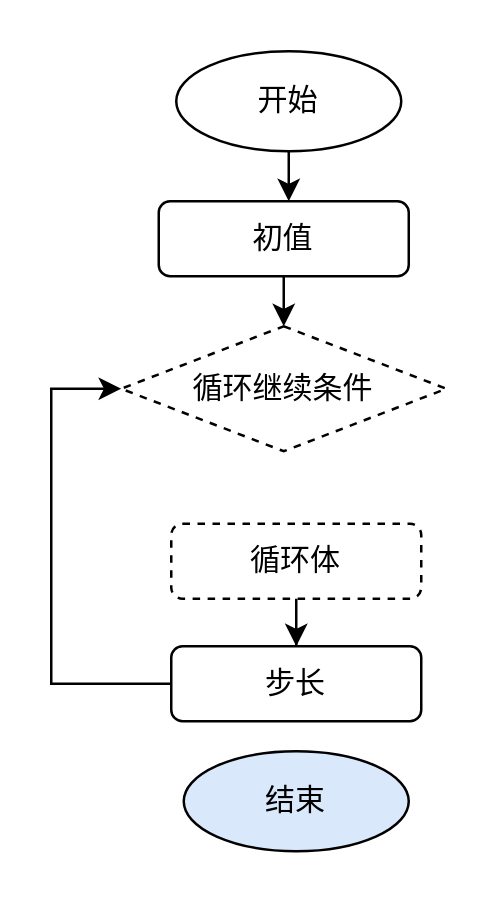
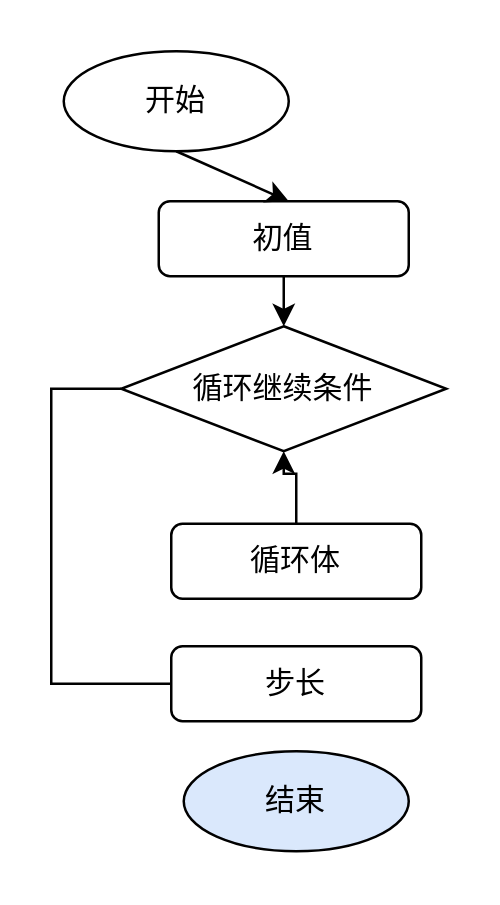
(289, 101) -> (176, 101)
(103, 389) -> (111, 389)
(284, 389) -> (284, 389)
(296, 561) -> (296, 561)
(296, 631) -> (296, 490)
